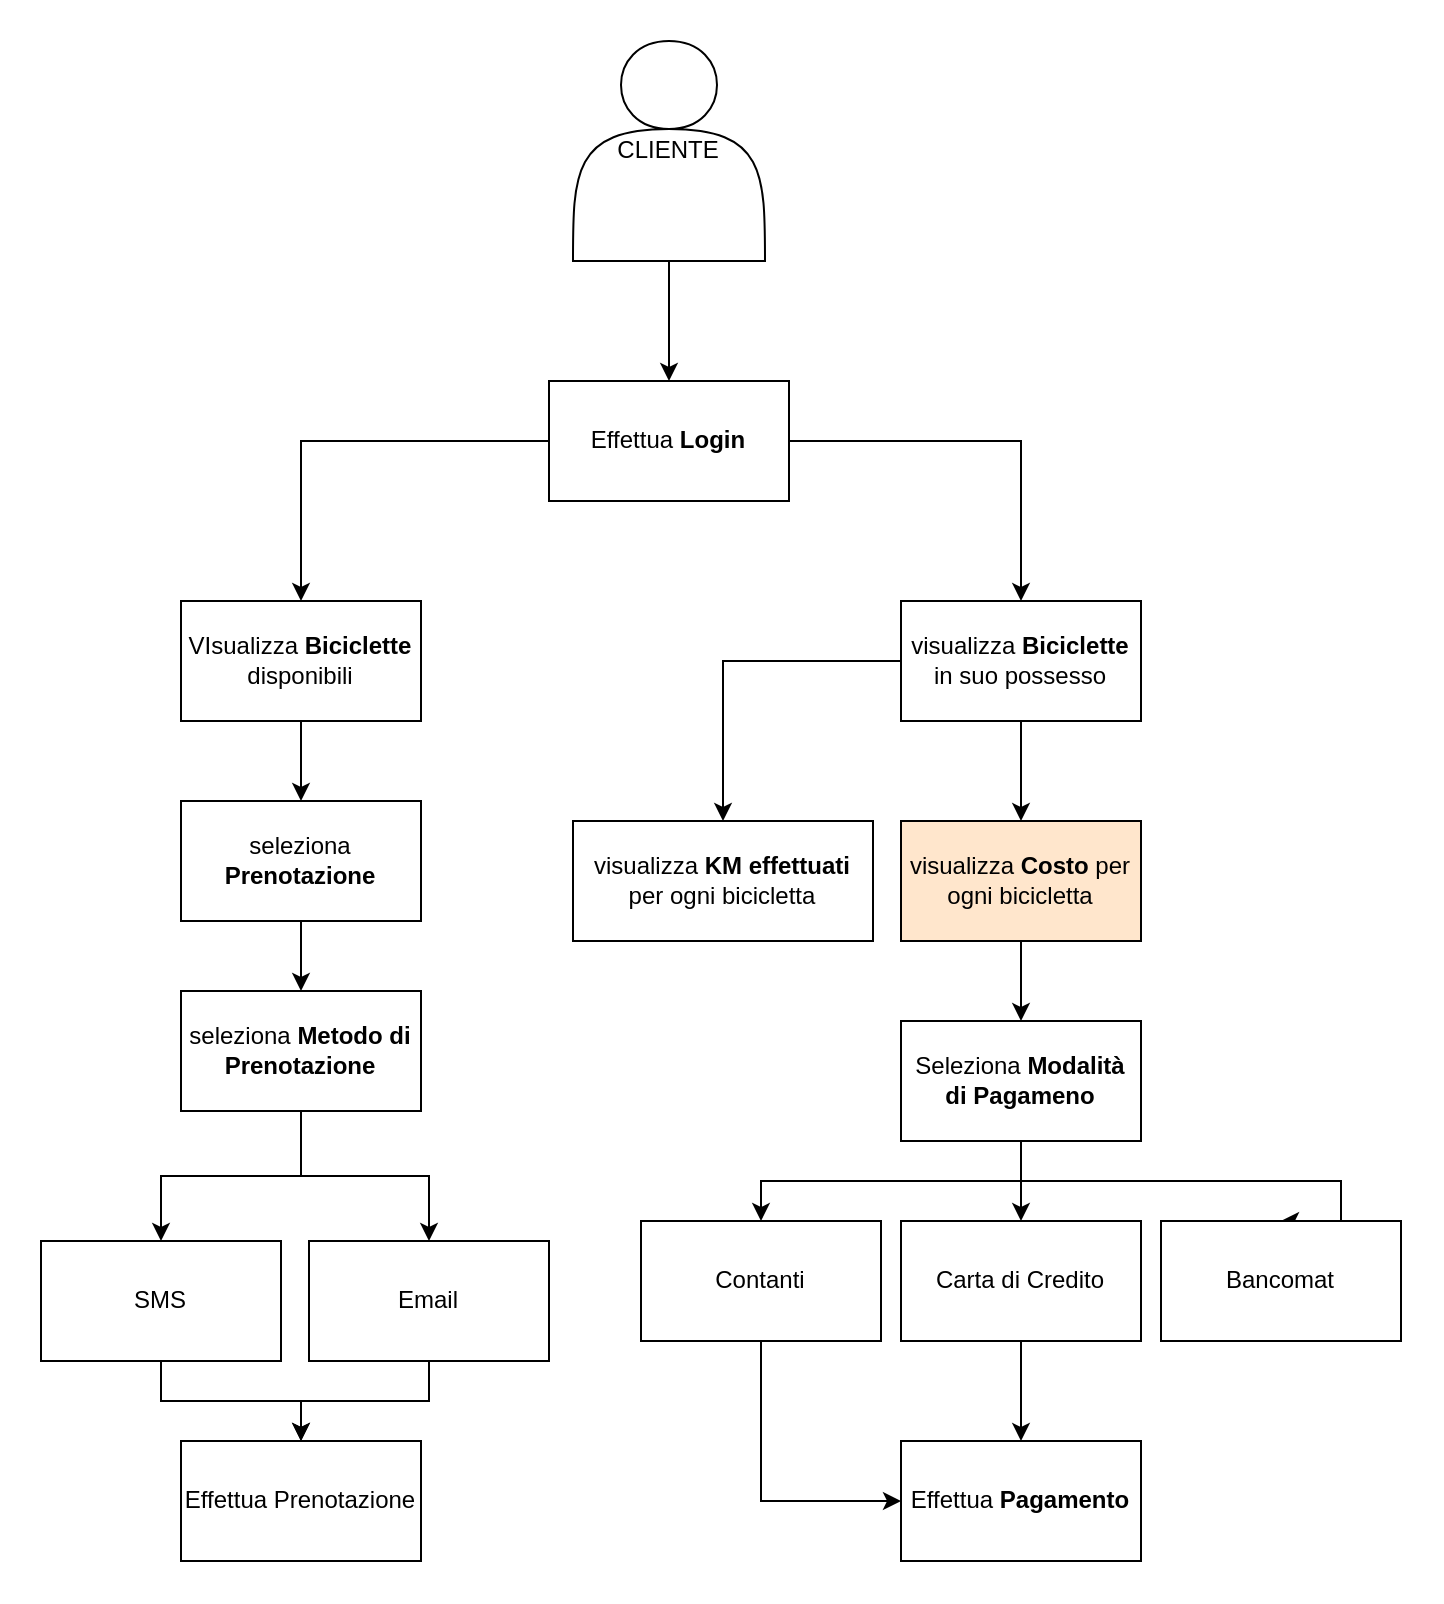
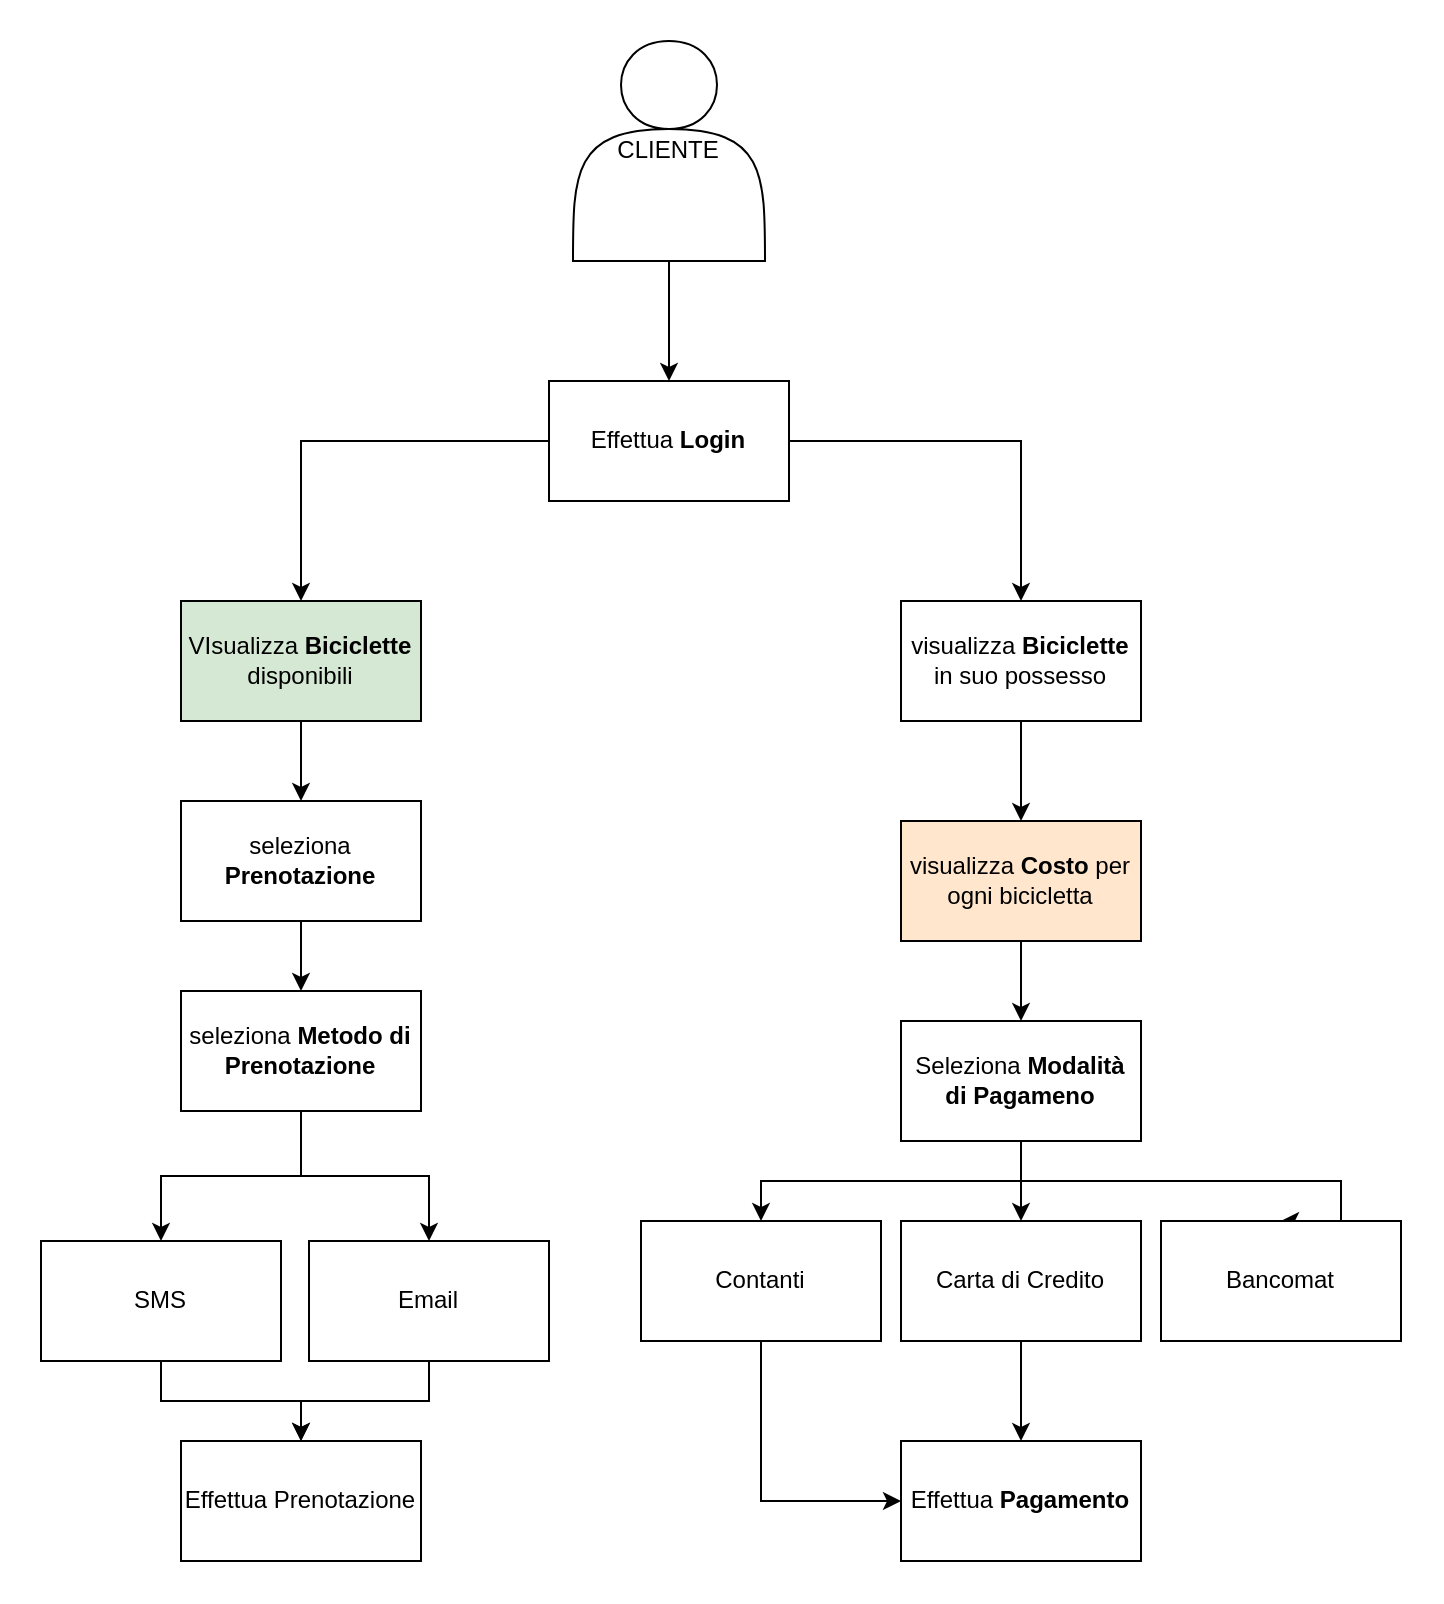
(301, 661) -> (301, 661)
(739, 661) -> none
(723, 881) -> none
